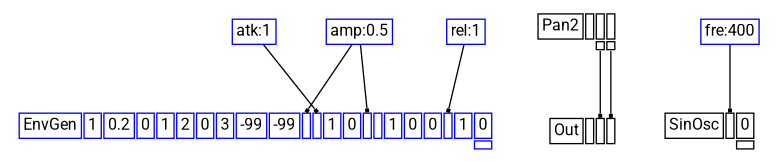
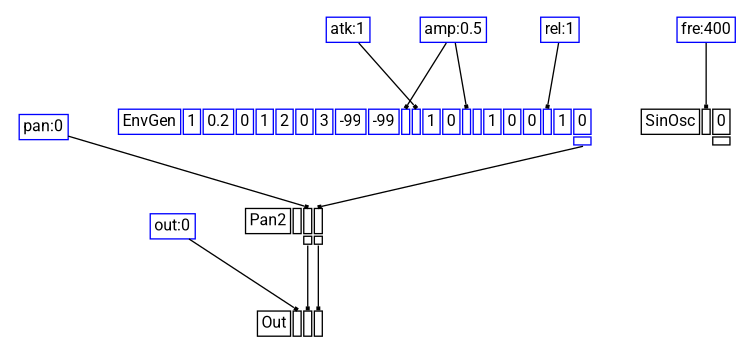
none -> (43, 126)
none -> (452, 176)
none -> (173, 226)
